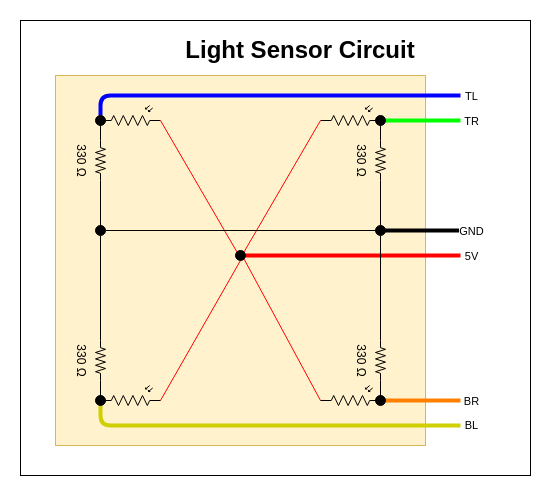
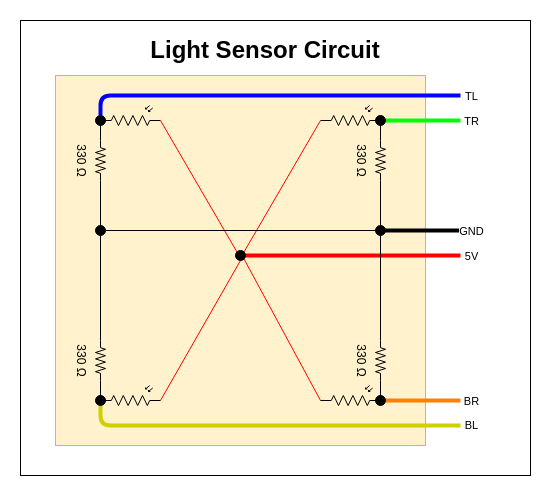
(301, 51) -> (266, 51)
